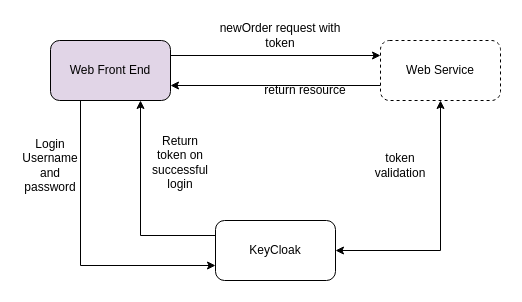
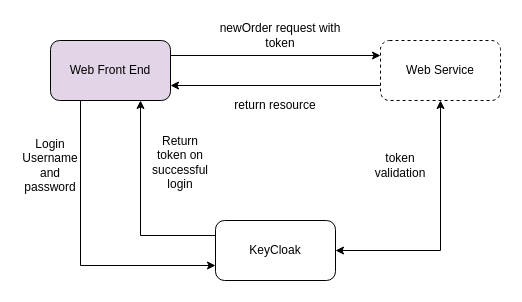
(306, 91) -> (276, 106)
